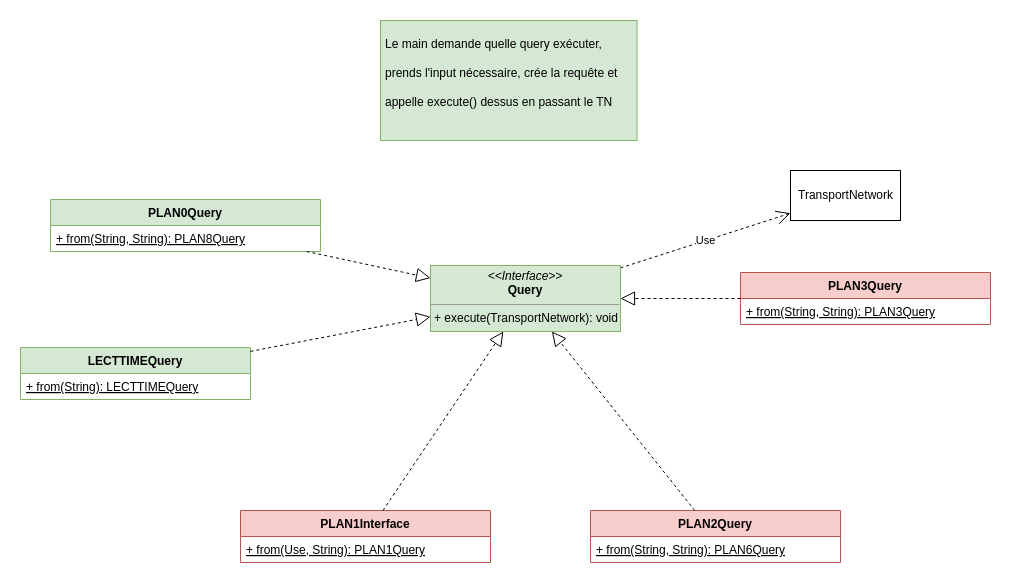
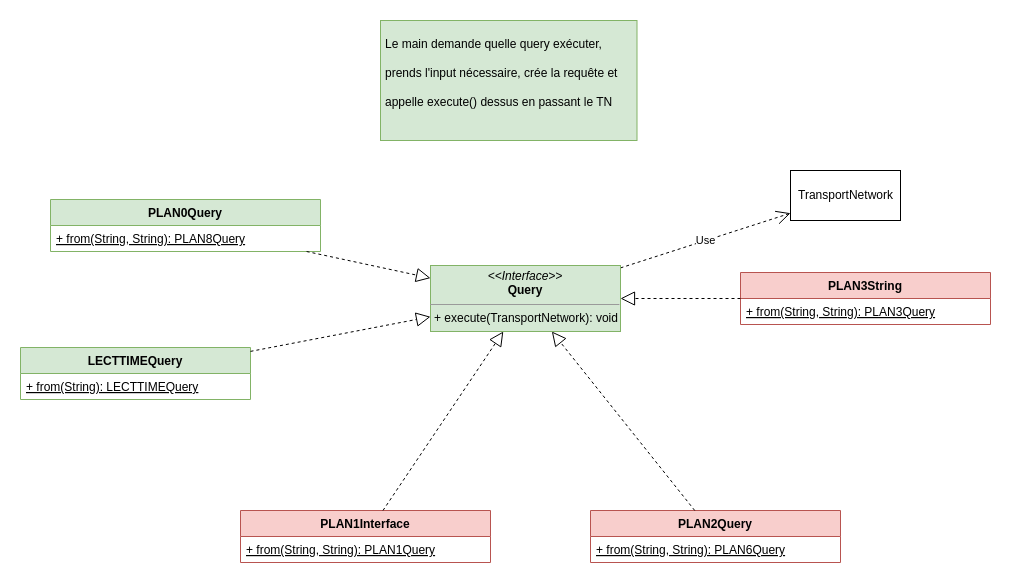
(865, 286) -> (865, 286)
(342, 550) -> (351, 550)
